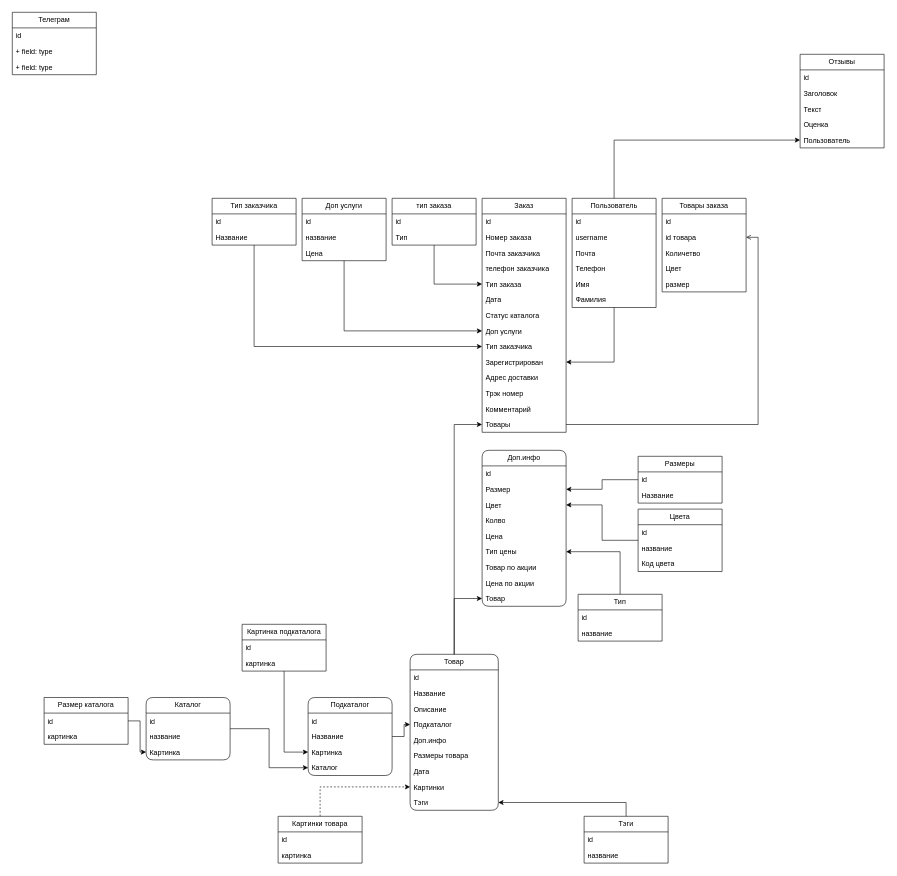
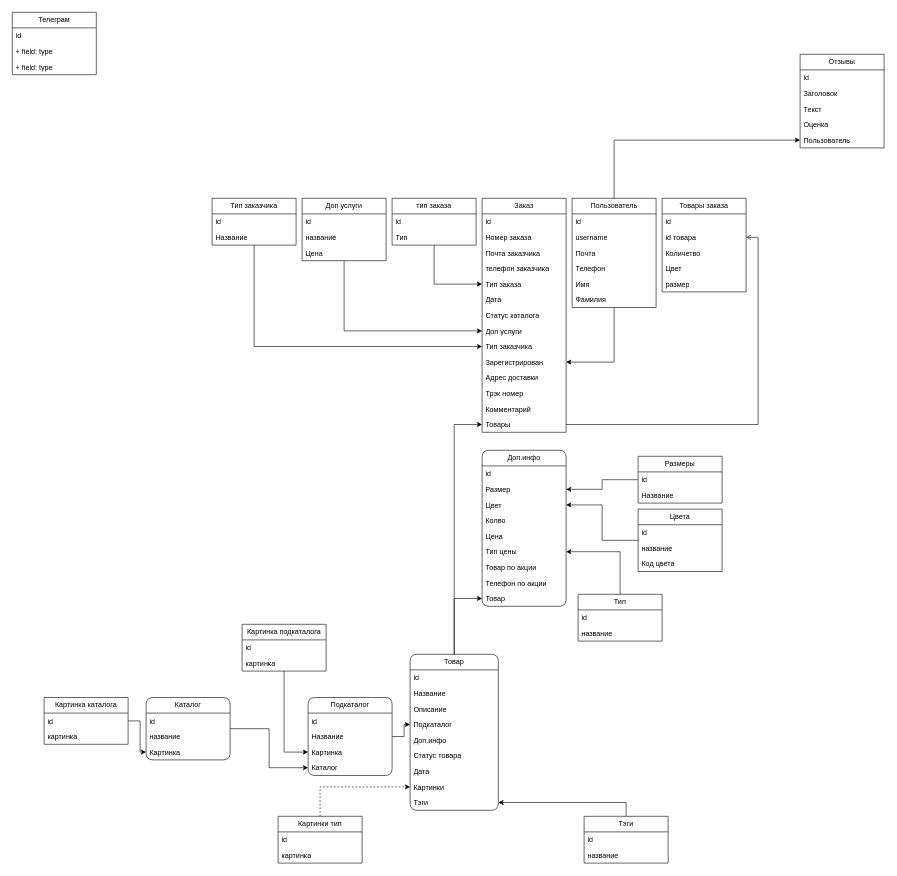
(510, 584) -> (516, 584)
(86, 705) -> (86, 705)
(441, 756) -> (439, 756)
(320, 824) -> (320, 824)
